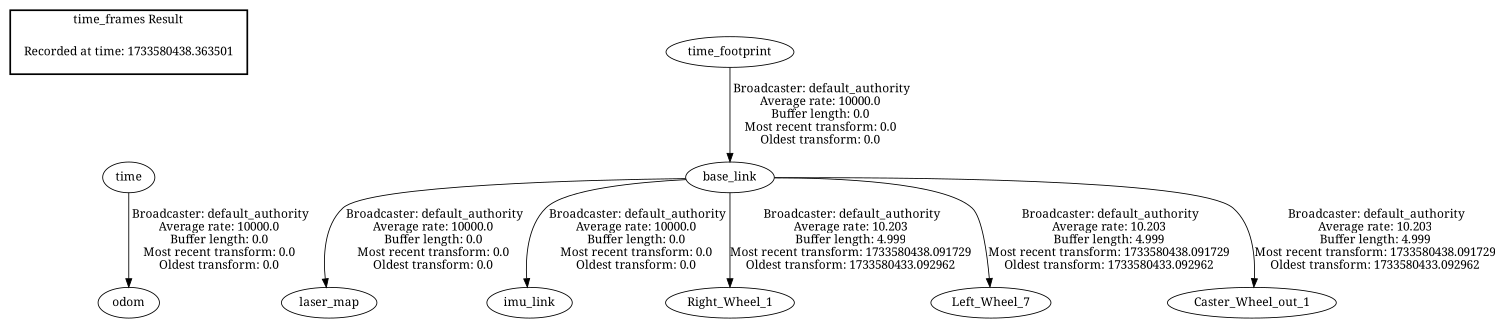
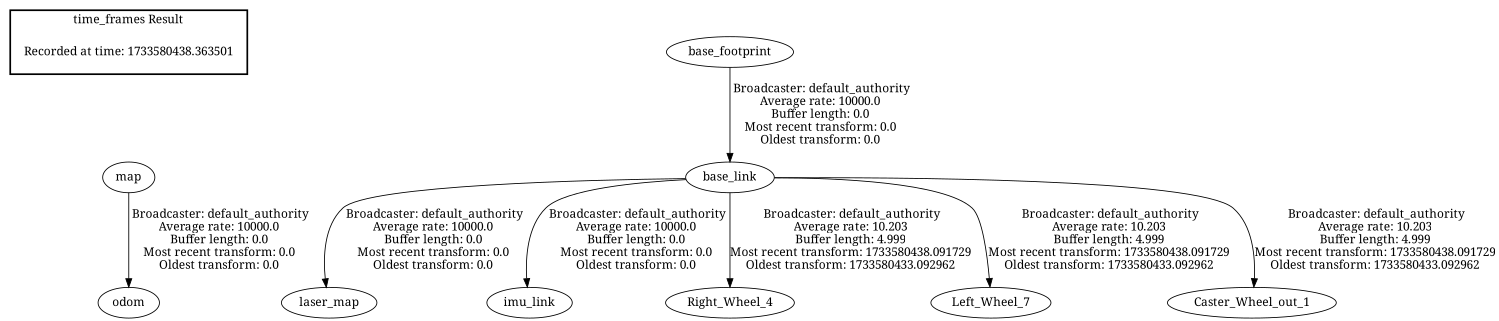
(730, 52) -> (730, 52)
(129, 177) -> (129, 177)
(730, 303) -> (730, 303)
